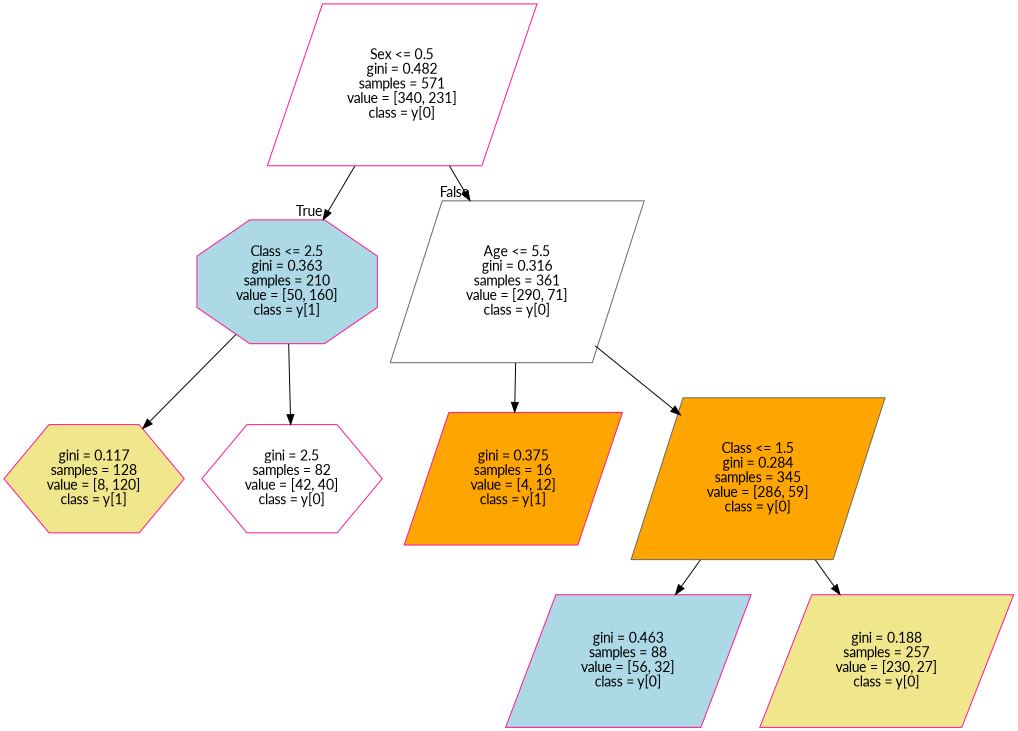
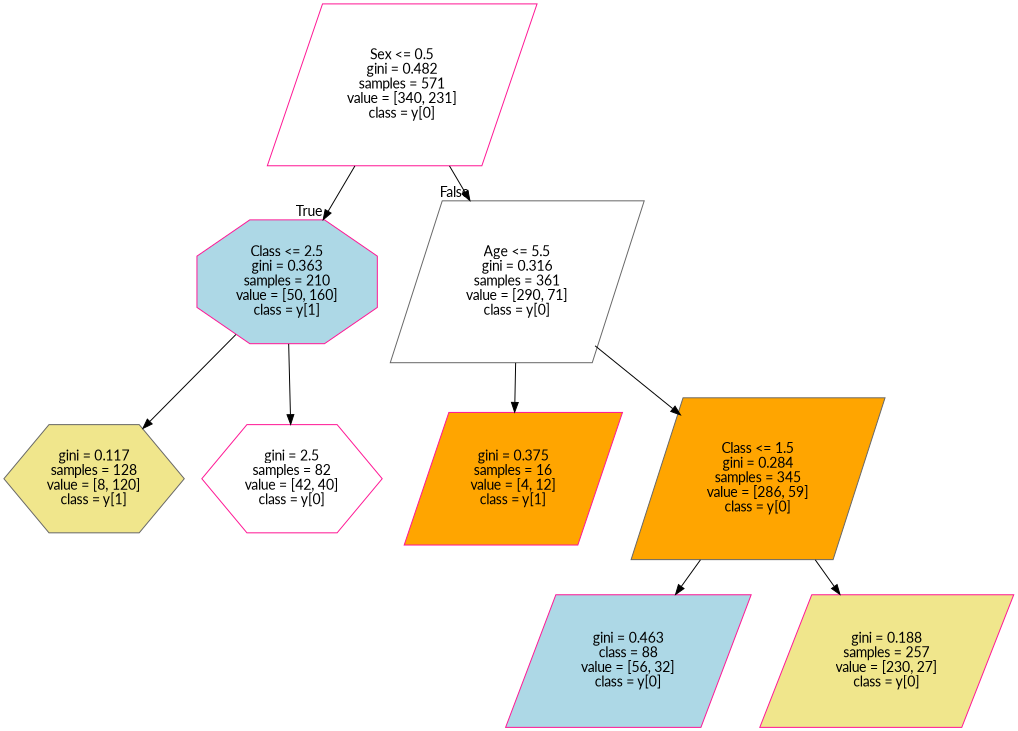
(94, 479) -> (94, 479)
(628, 661) -> (628, 661)
